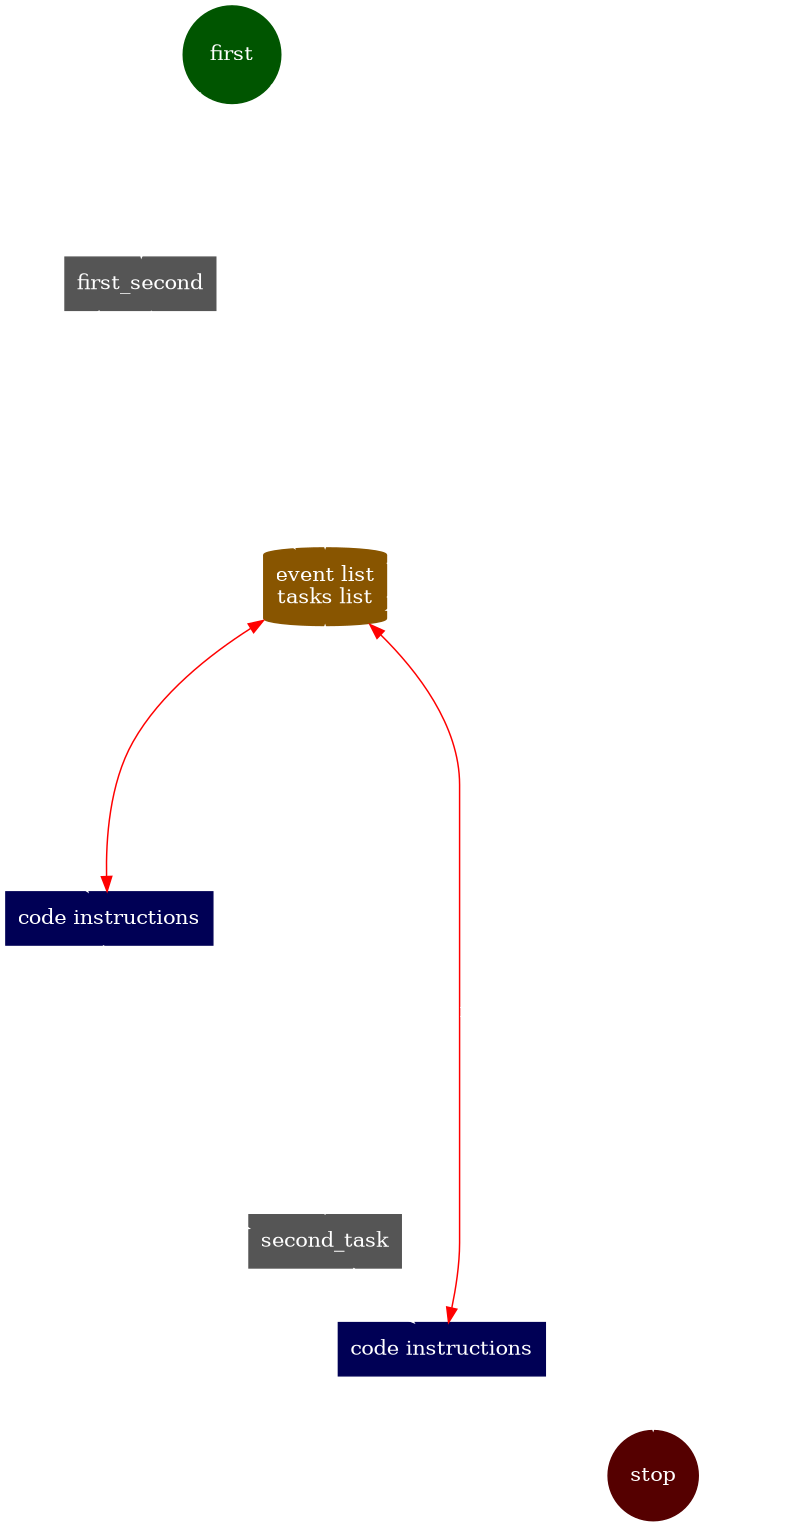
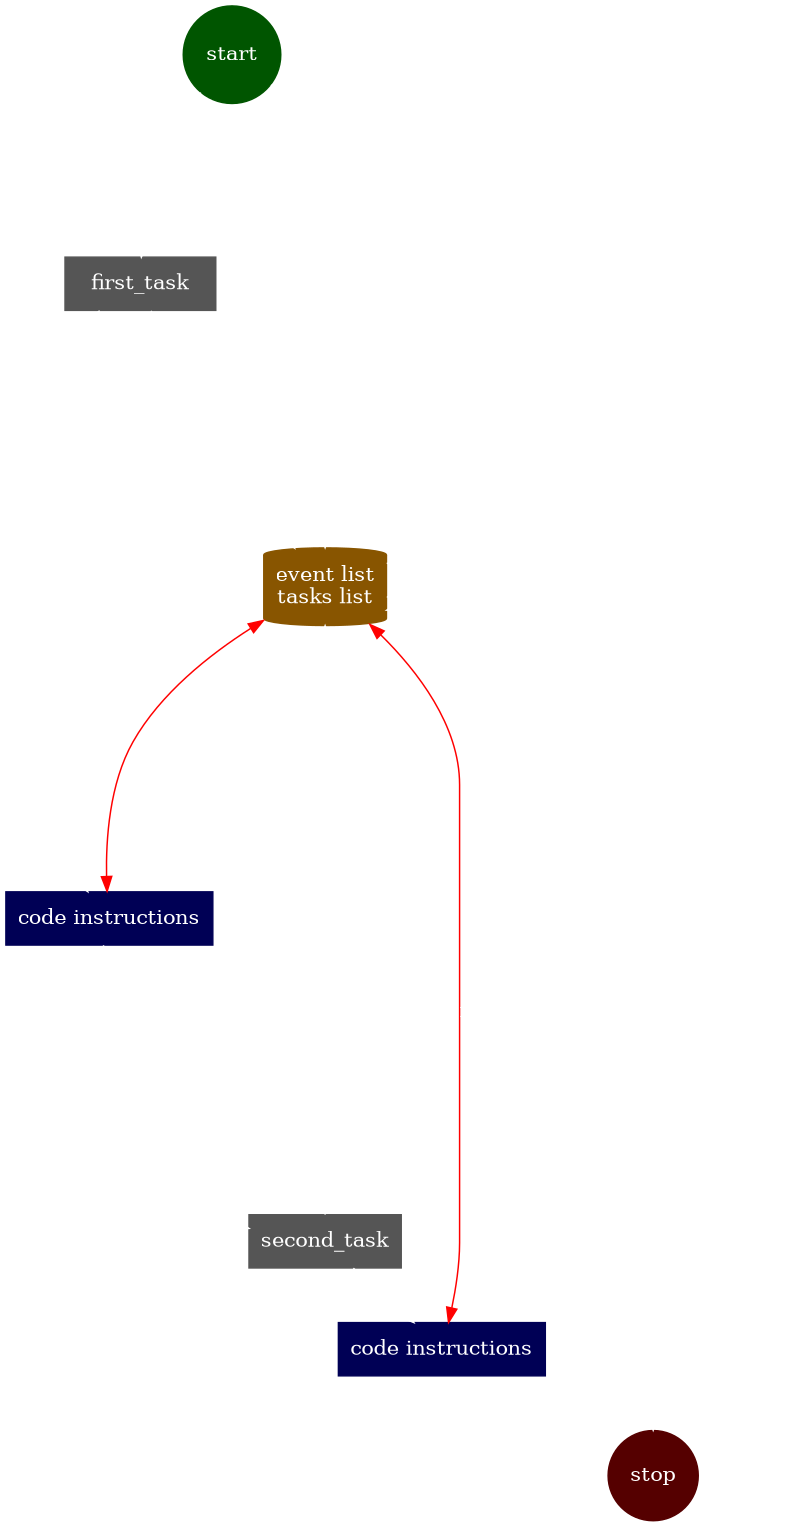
(232, 55) -> (232, 55)
(140, 284) -> (140, 284)
